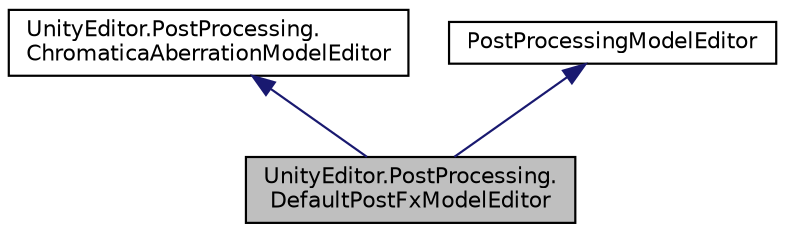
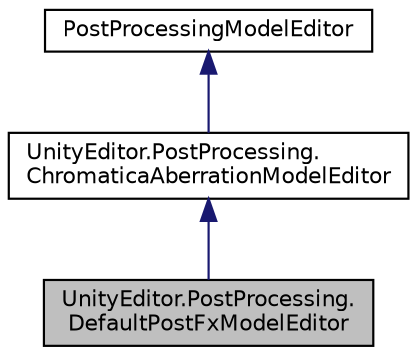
(511, 117) -> (209, 103)
